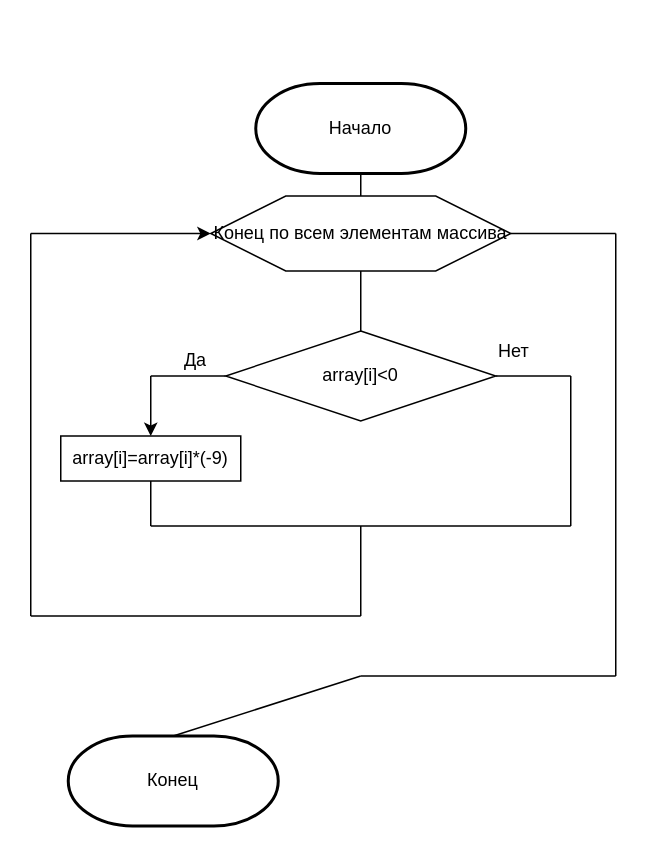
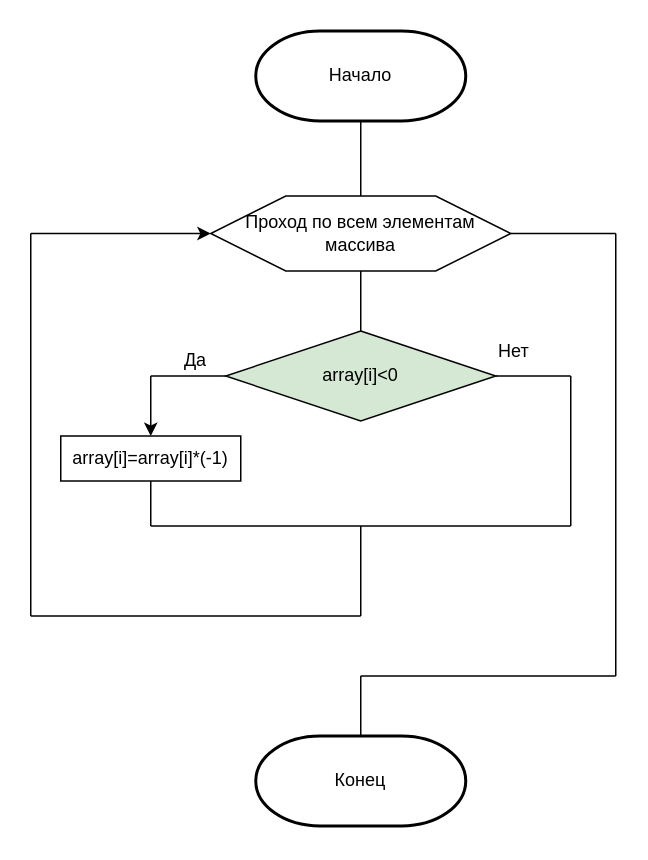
(361, 128) -> (361, 76)
(361, 233) -> (361, 233)
(361, 376) -> (361, 376)
(151, 458) -> (151, 458)
(173, 781) -> (361, 781)
